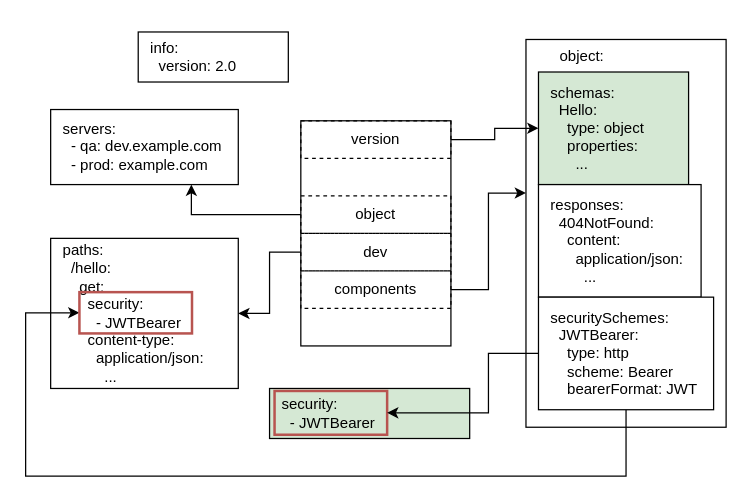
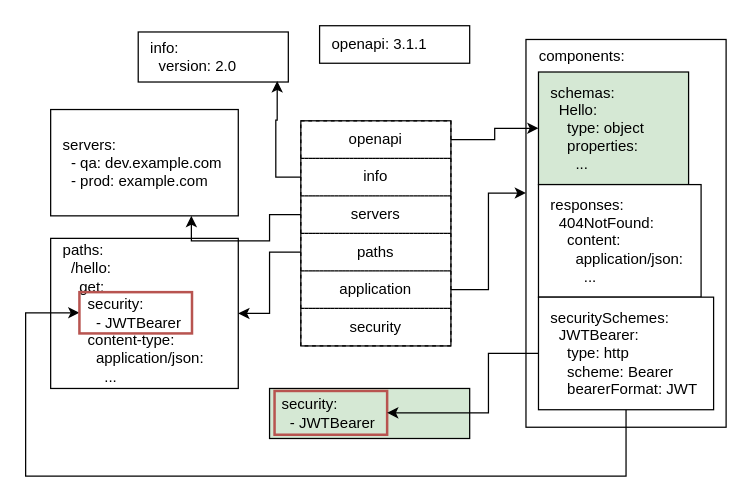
none -> (394, 44)
(582, 57) -> (582, 57)
(376, 139) -> (376, 139)
none -> (276, 145)
(144, 147) -> (144, 163)
none -> (376, 177)
(376, 214) -> (376, 214)
(376, 252) -> (376, 252)
(376, 289) -> (376, 289)
none -> (376, 327)
